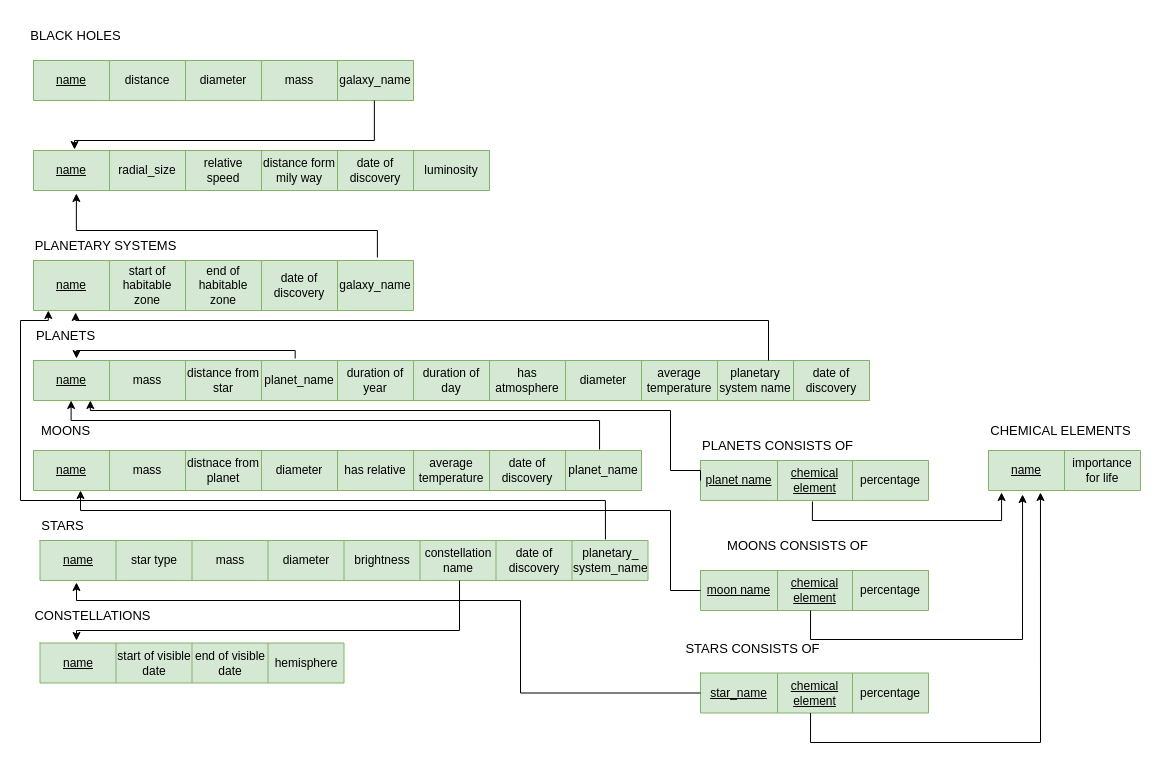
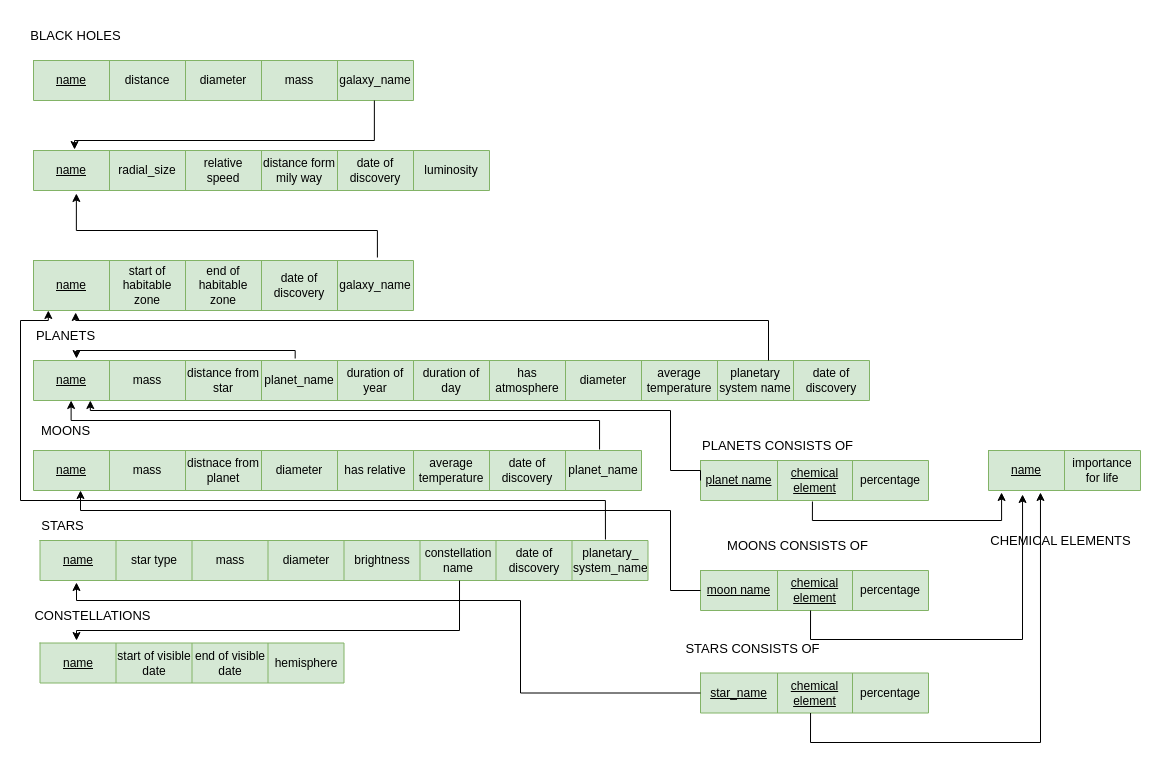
(106, 246) -> none
(1061, 431) -> (1061, 541)
